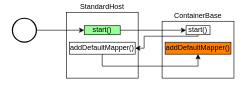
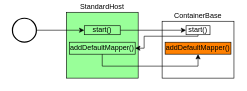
(102, 45) -> (102, 45)
